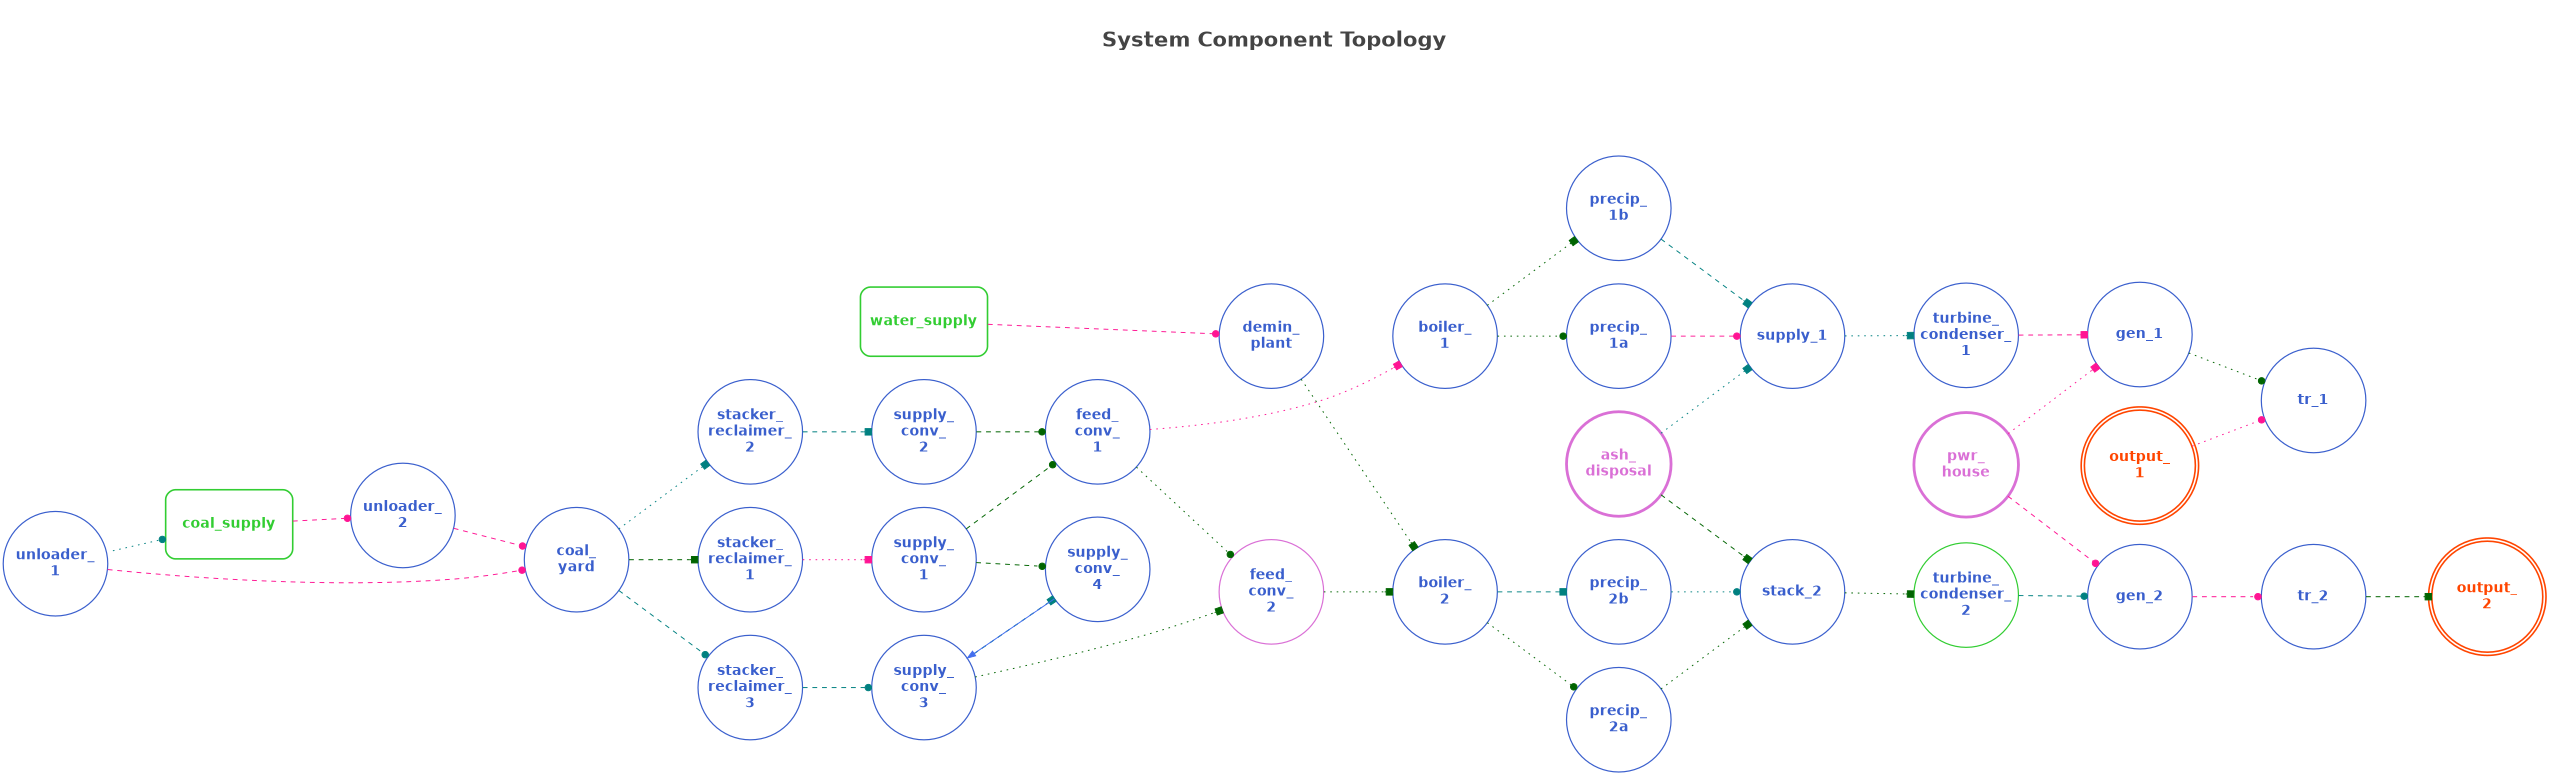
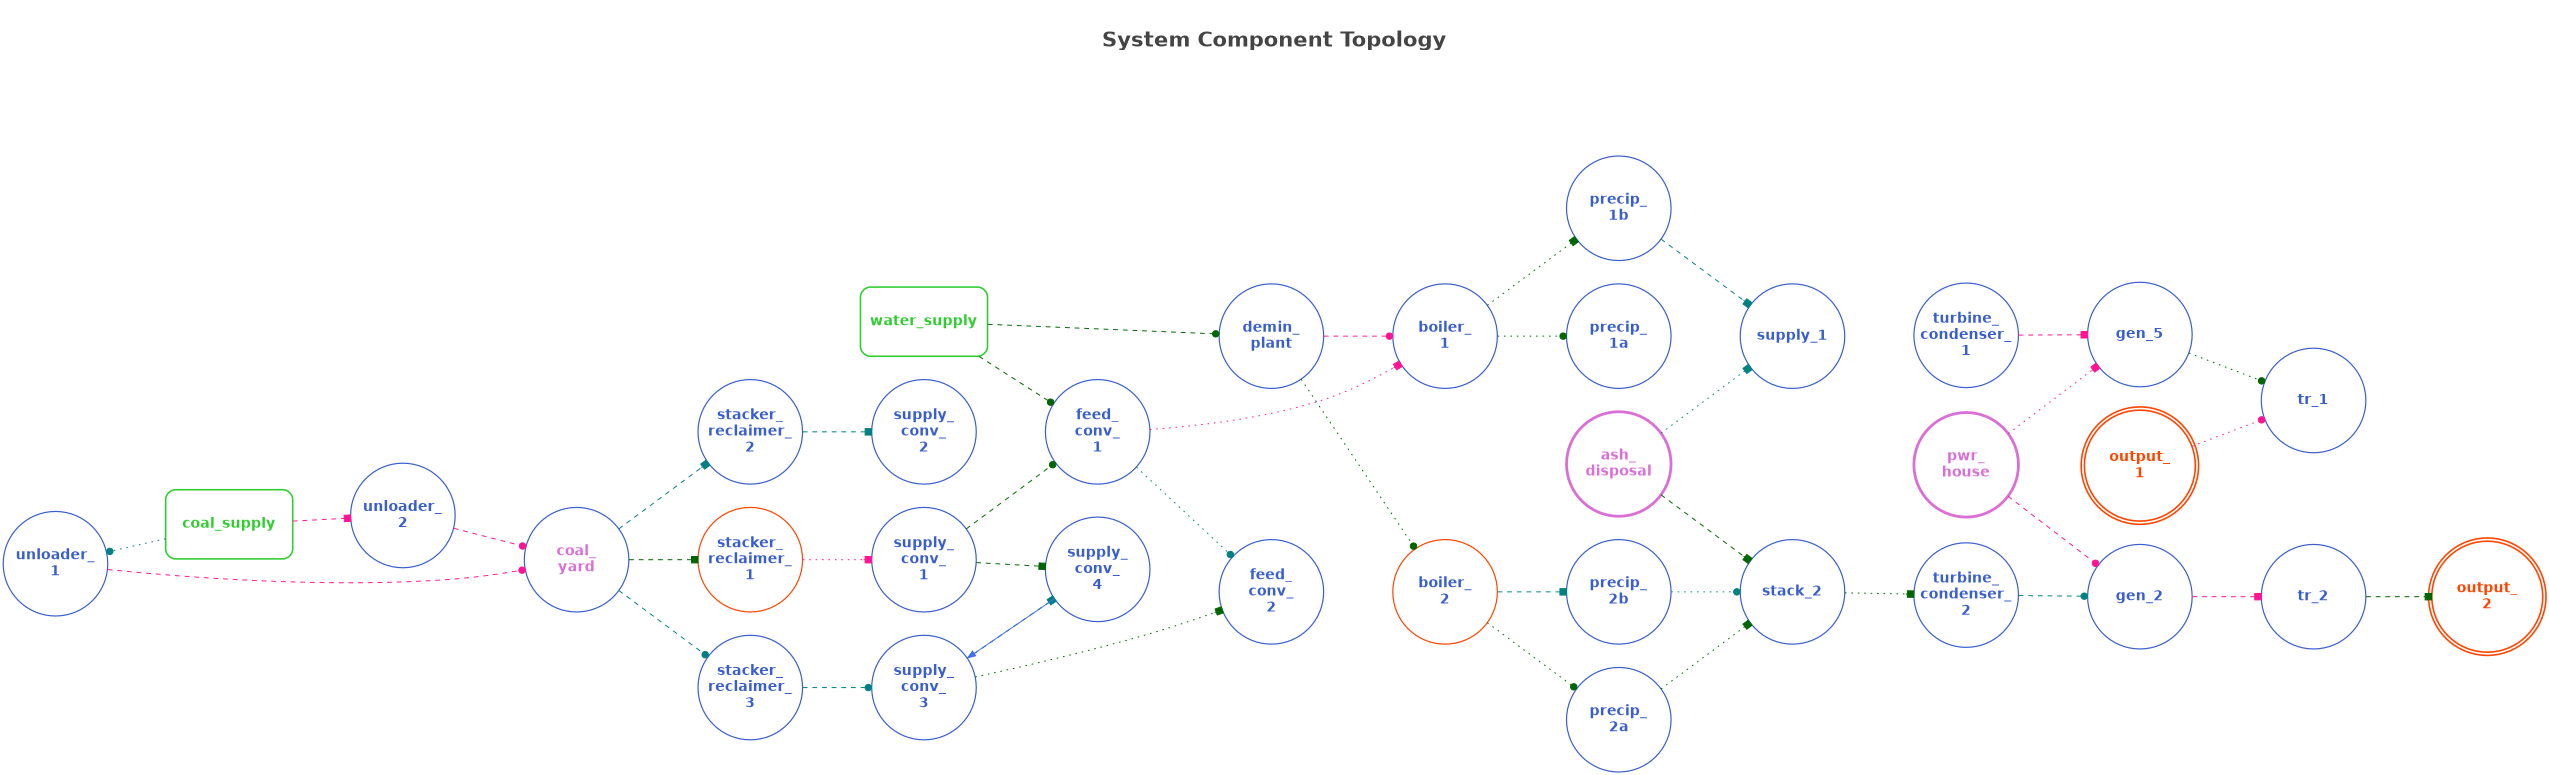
(1100, 329) -> (1100, 329)
(2140, 335) -> (2140, 335)
none -> (1355, 336)
(1702, 336) -> none
(1875, 336) -> none
(1008, 432) -> (1013, 378)
(1356, 461) -> (1356, 461)
(660, 498) -> (660, 498)
(1182, 510) -> (1182, 510)
(319, 520) -> (319, 520)
(136, 545) -> (139, 545)
(577, 560) -> (577, 560)
(750, 560) -> (750, 560)
(1007, 564) -> (1007, 564)
(1271, 592) -> (1271, 592)
(1354, 592) -> none
(1445, 592) -> (1445, 592)
(1966, 595) -> (1966, 595)
(2223, 597) -> (2223, 597)
